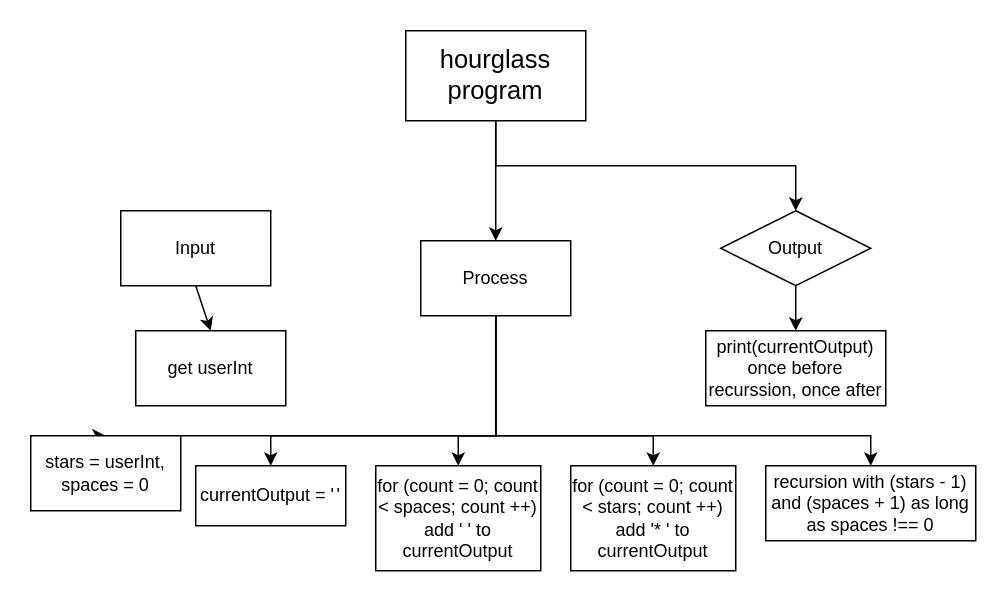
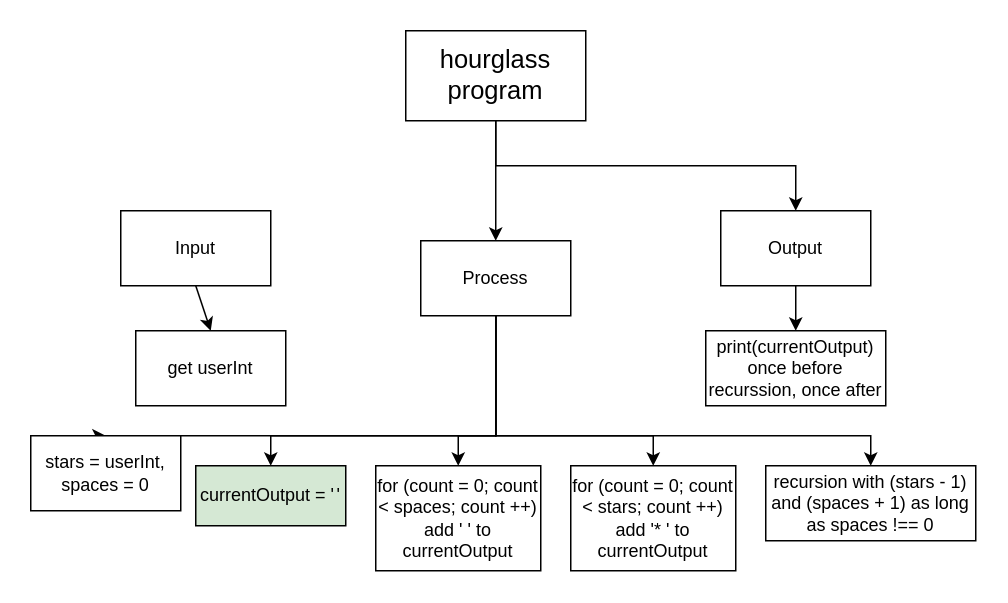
(796, 248) -> (796, 248)
(271, 496) -> (271, 496)
